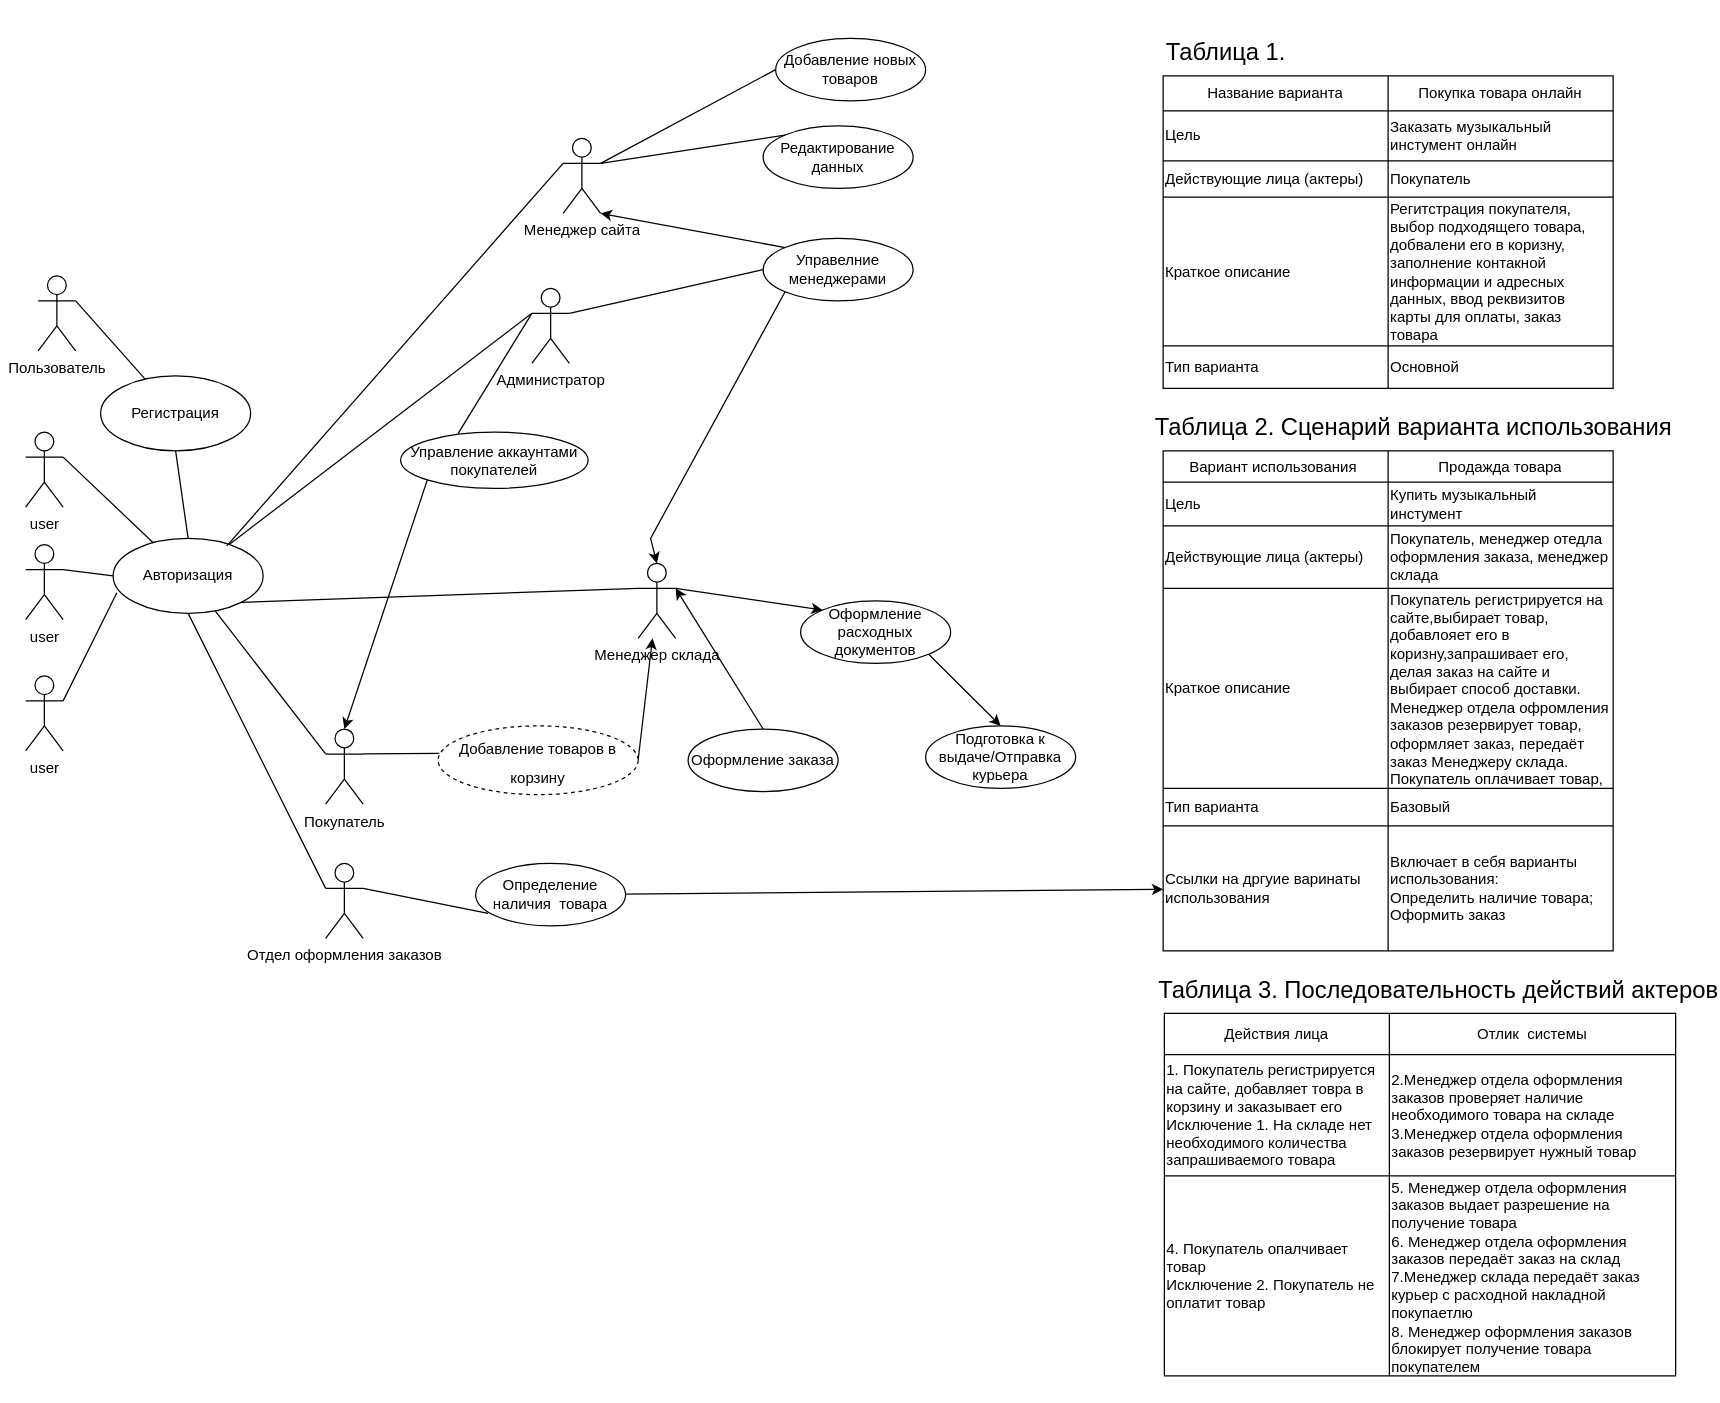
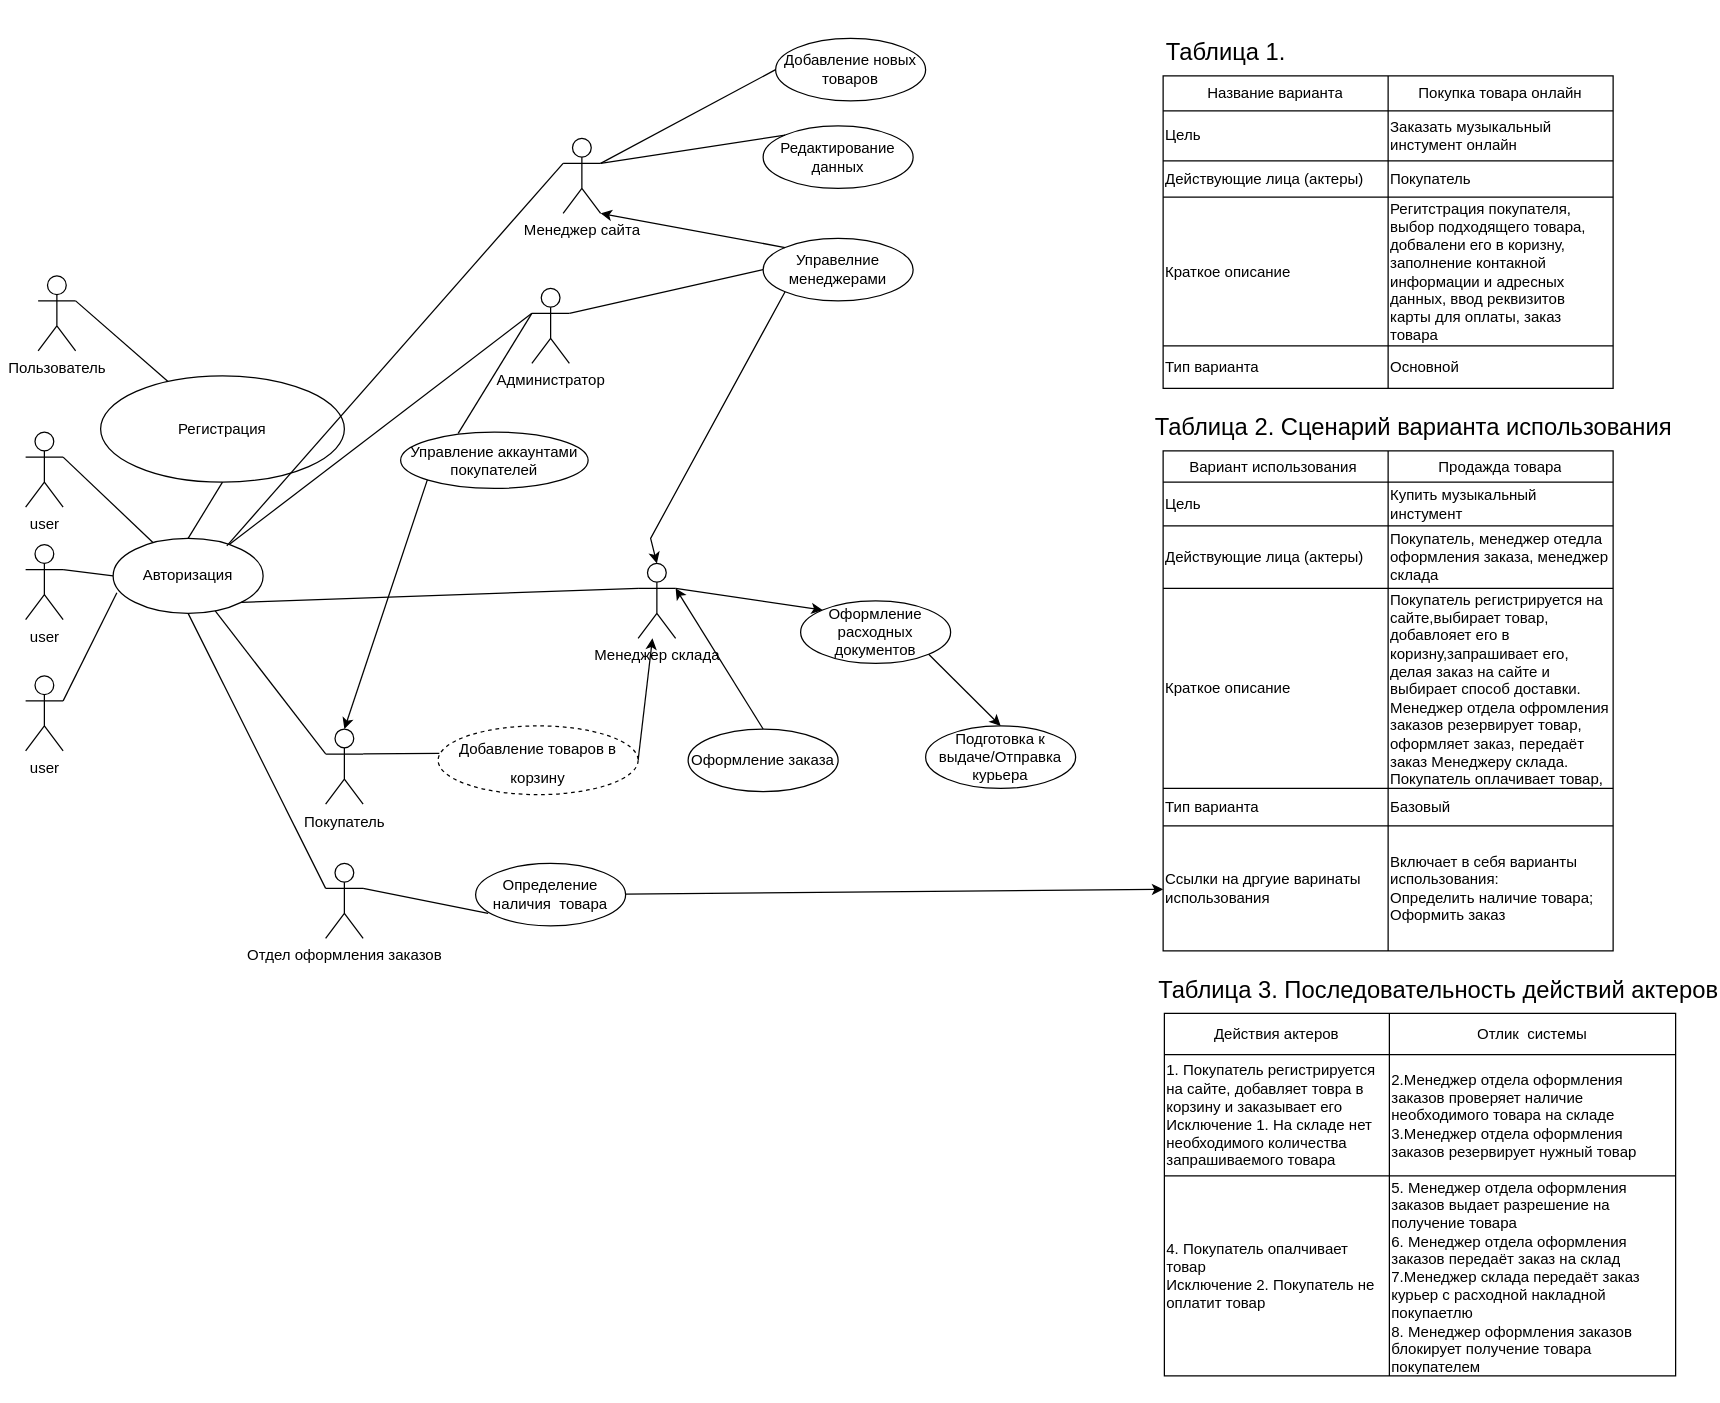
(176, 413) -> (223, 429)
(1277, 1034) -> (1277, 1034)
